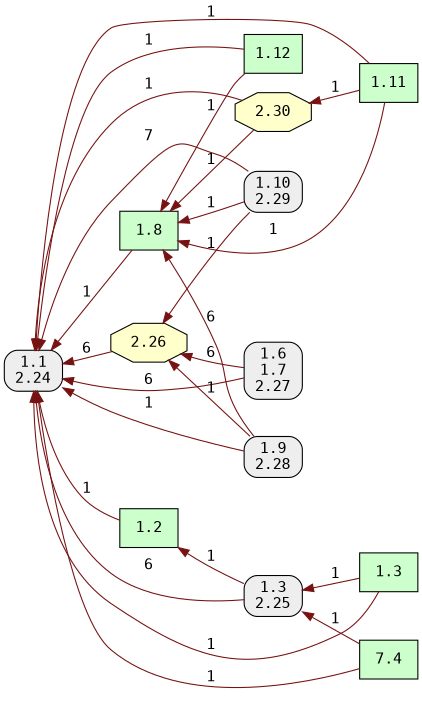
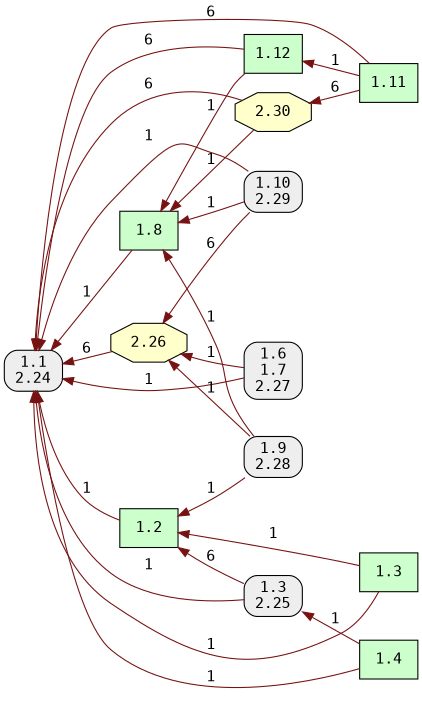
(211, 12) -> (211, 12)
(149, 40) -> (149, 40)
(149, 85) -> (149, 85)
(335, 88) -> (335, 88)
(149, 136) -> (149, 136)
(324, 228) -> (336, 70)
(211, 244) -> (211, 244)
(211, 317) -> (211, 317)
(211, 353) -> (211, 353)
(149, 380) -> (149, 380)
(156, 428) -> (217, 496)
(211, 557) -> (211, 557)
(149, 565) -> (149, 565)
(336, 583) -> (274, 549)
(389, 660) -> (389, 660)
